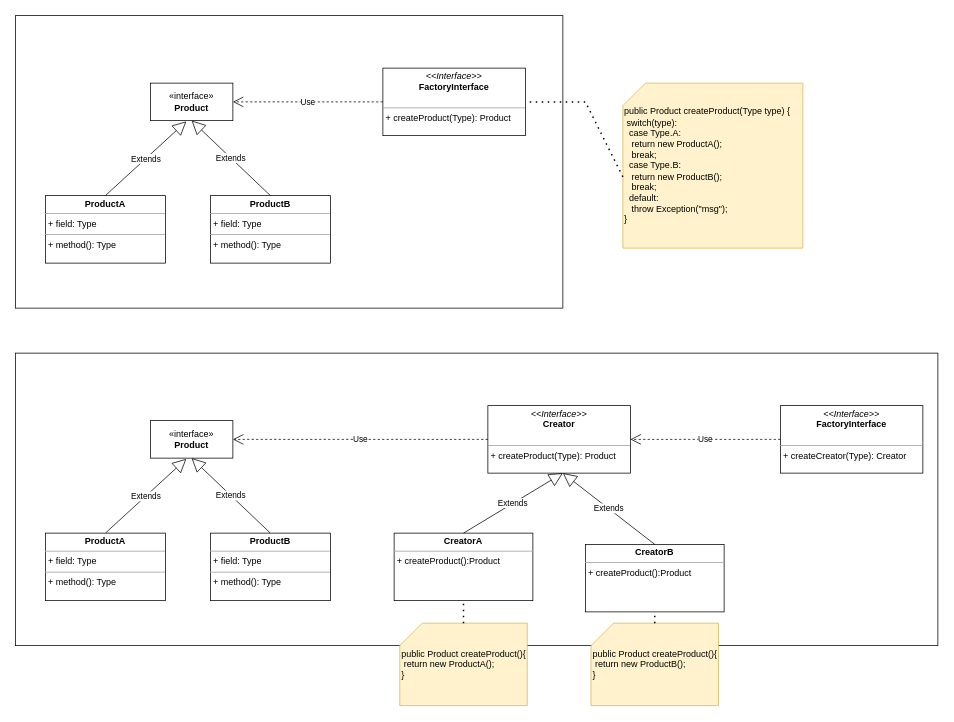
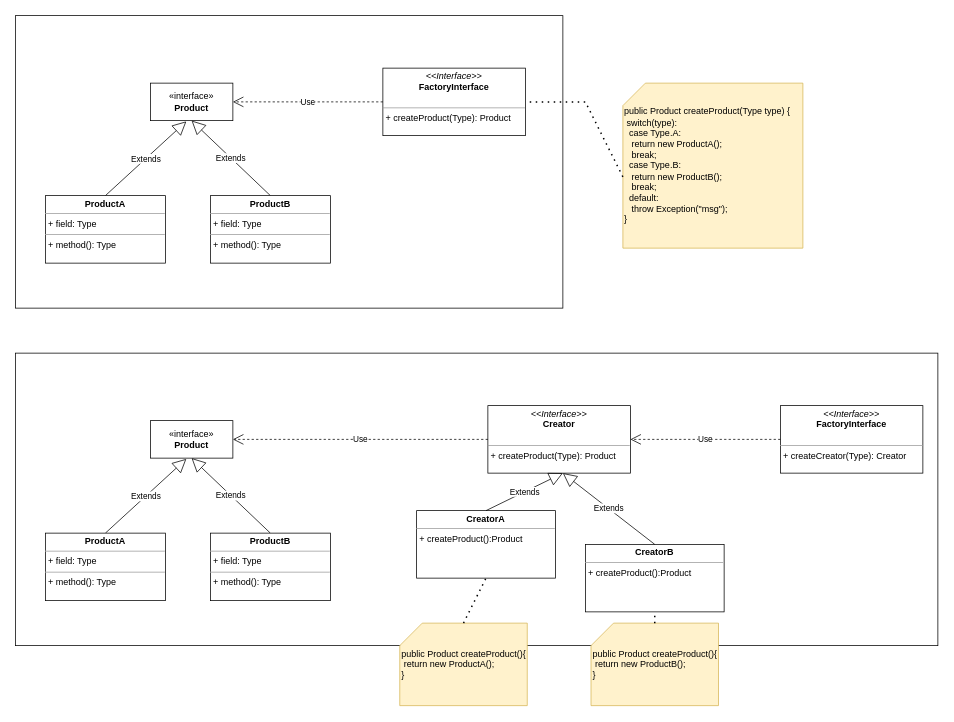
(464, 567) -> (486, 544)
